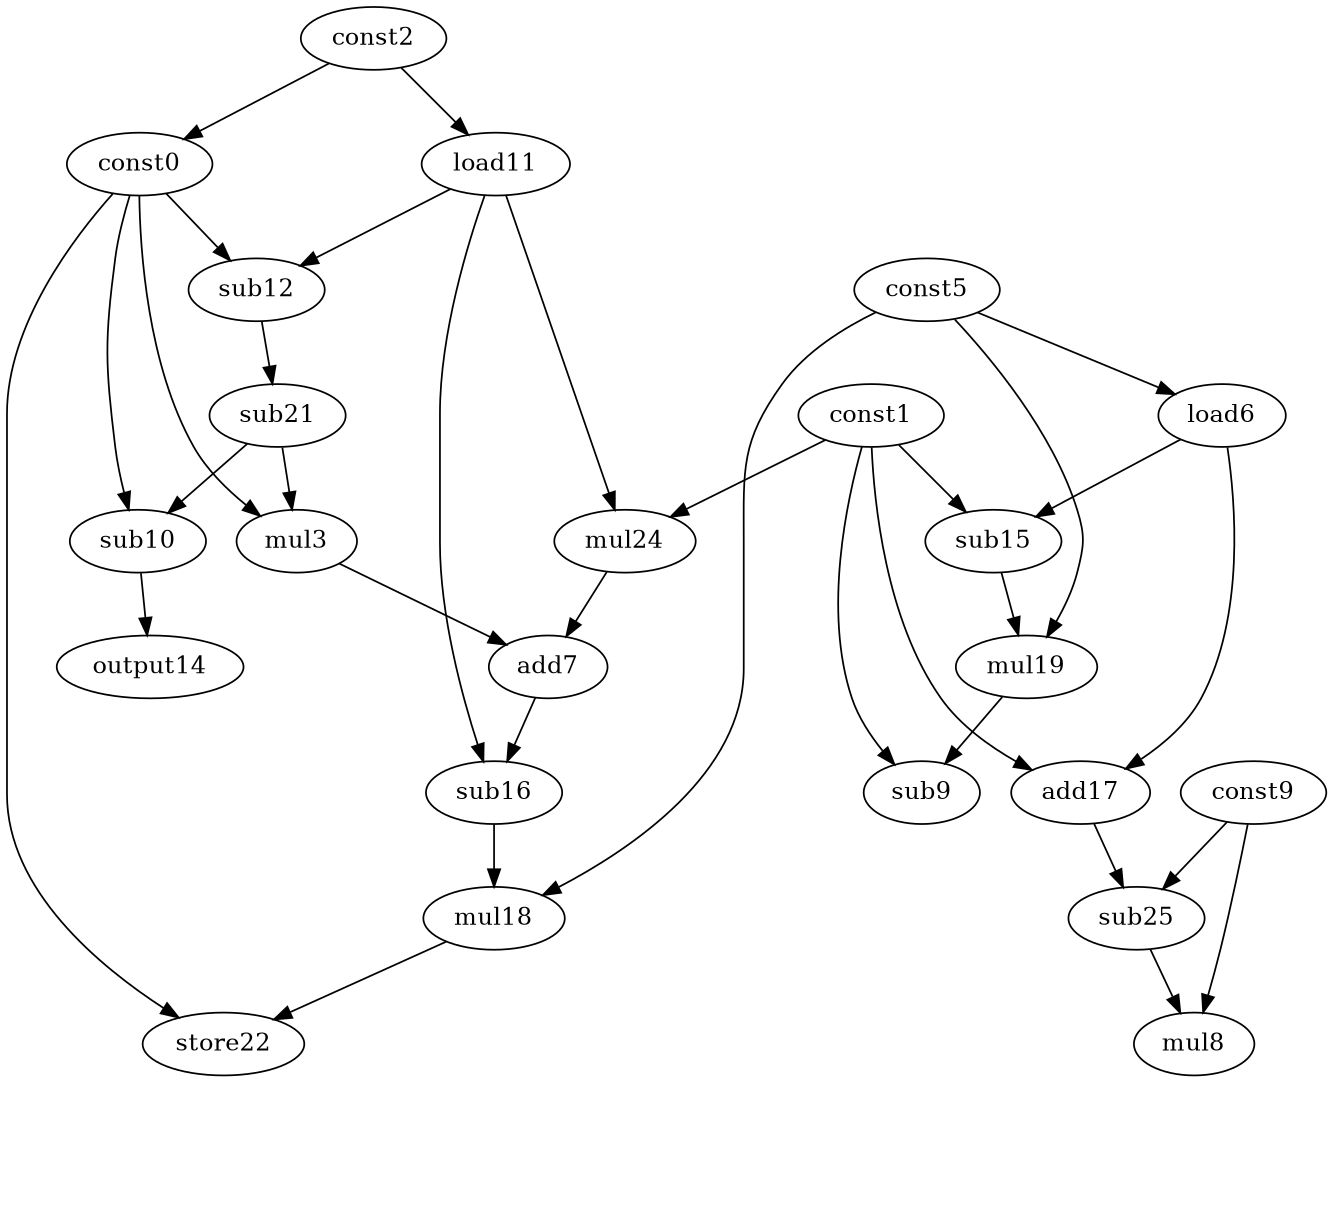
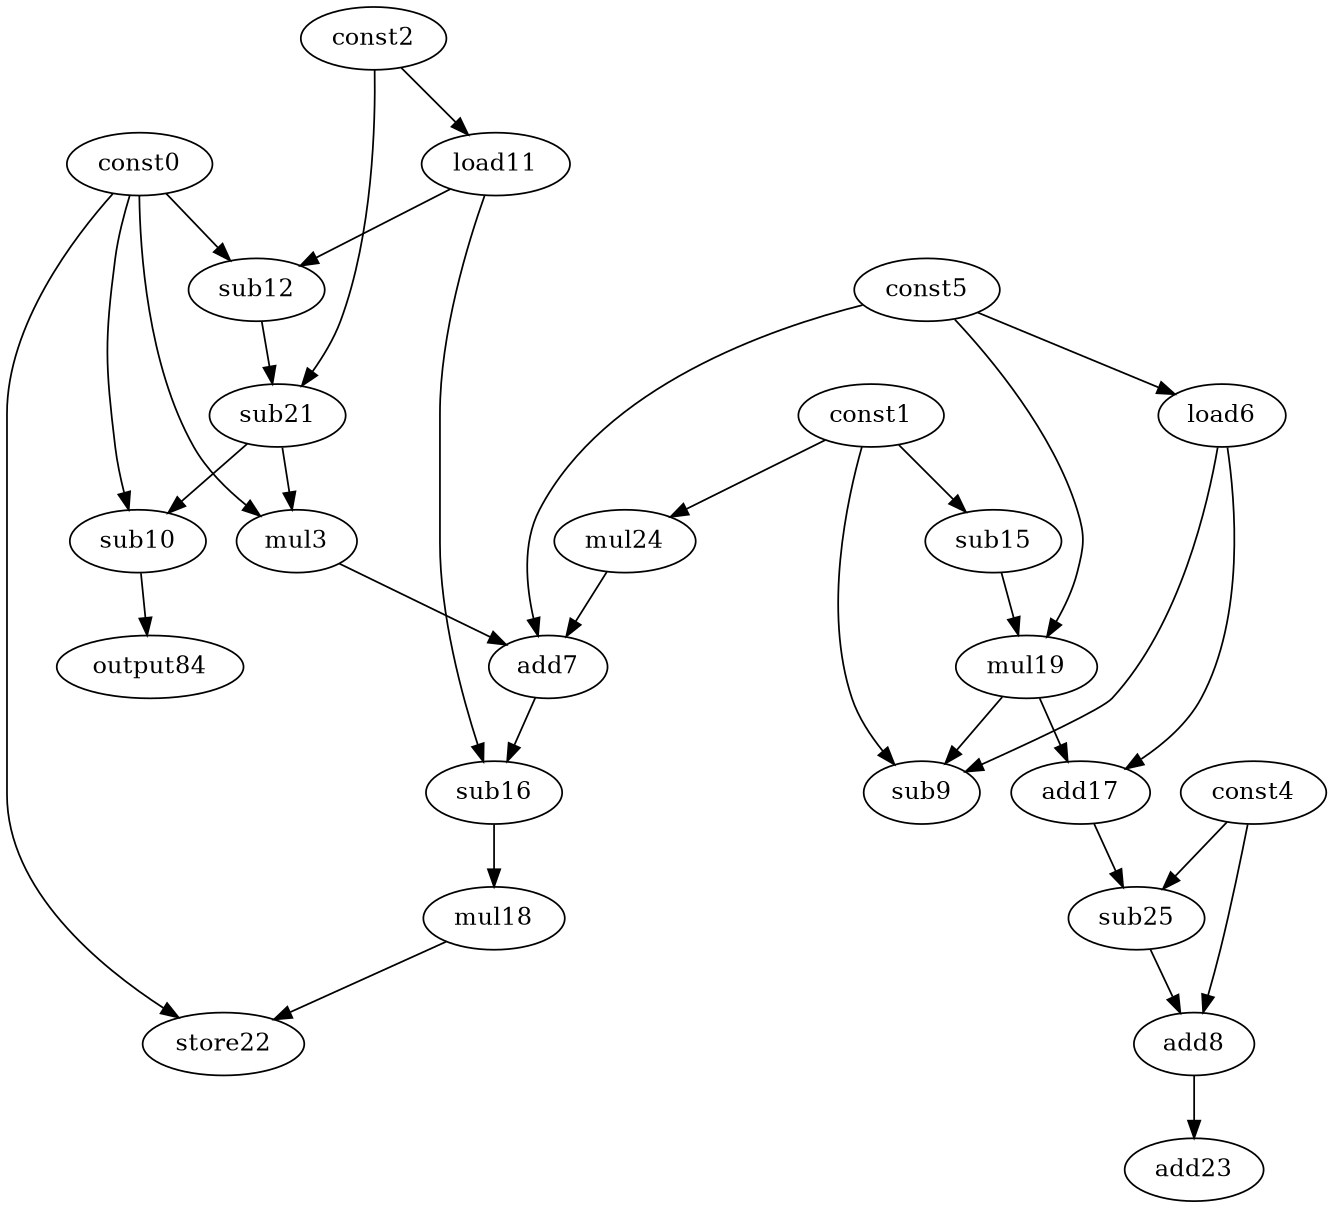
(265, 97) -> (366, 218)
(558, 345) -> none
(1116, 474) -> (1150, 646)
(744, 613) -> (633, 406)
(904, 625) -> (1050, 721)
(150, 667) -> (150, 667)
(1254, 793) -> (1254, 793)
(1194, 1044) -> (1194, 1044)
none -> (1194, 1170)
